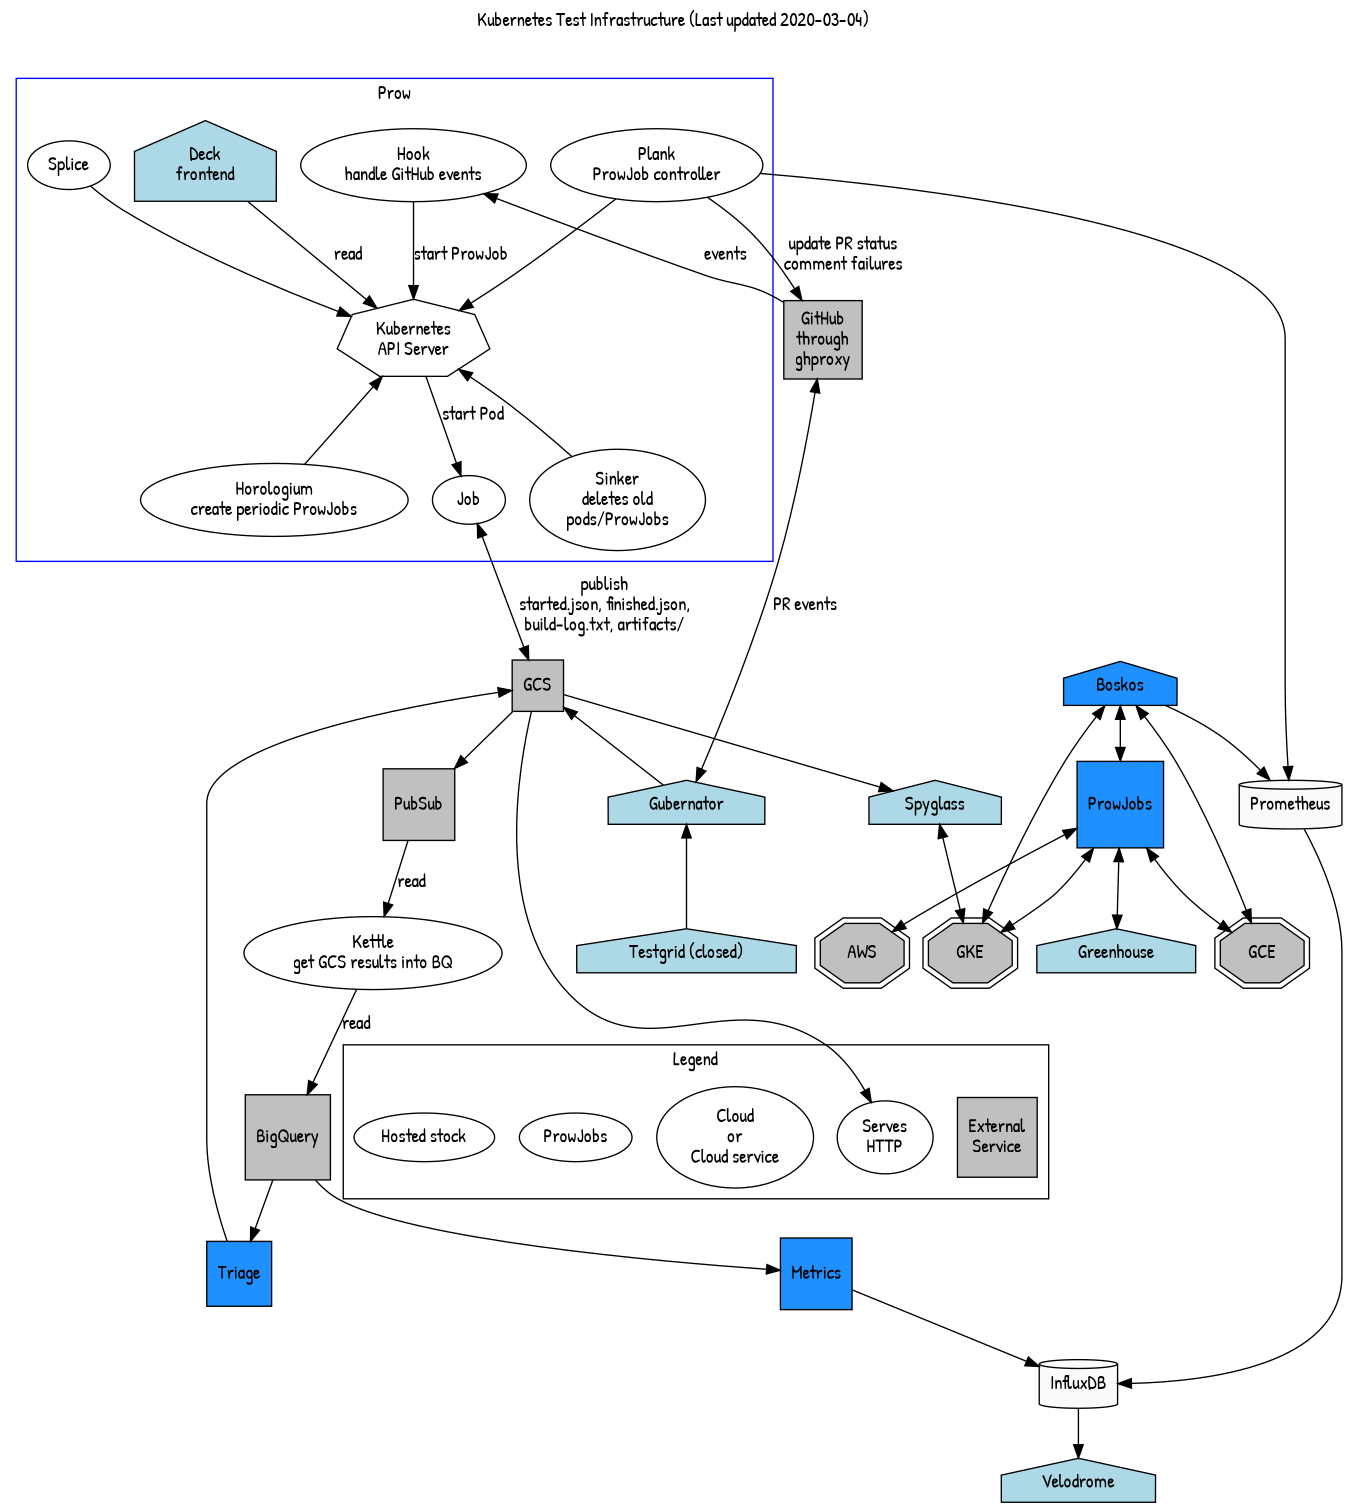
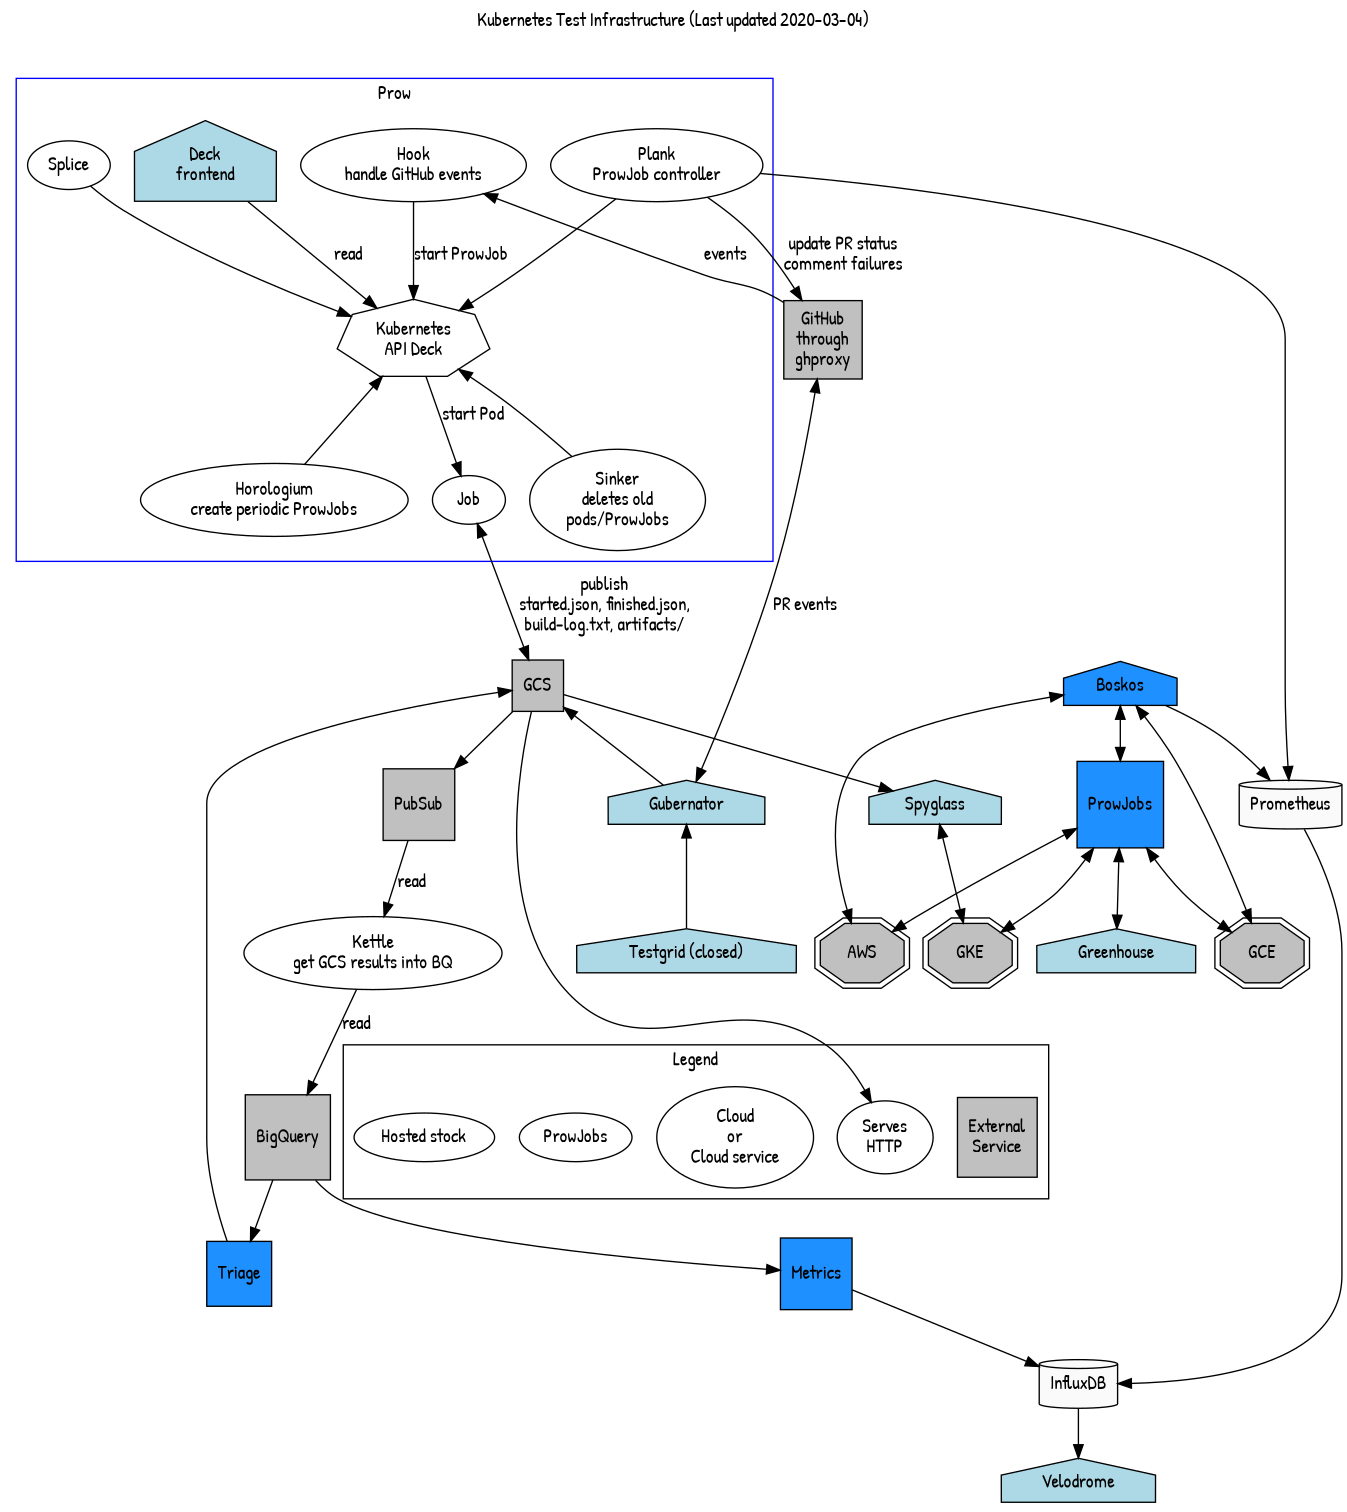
(414, 340) -> (414, 340)
(1037, 811) -> (877, 745)
